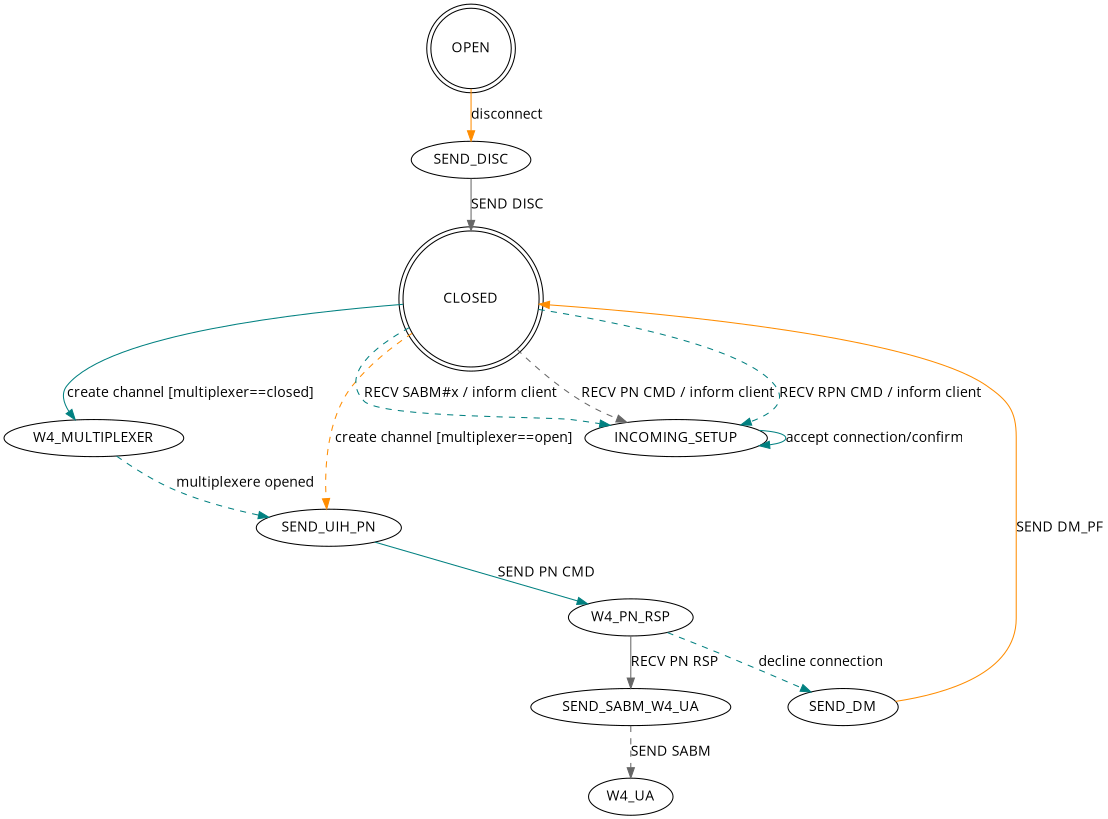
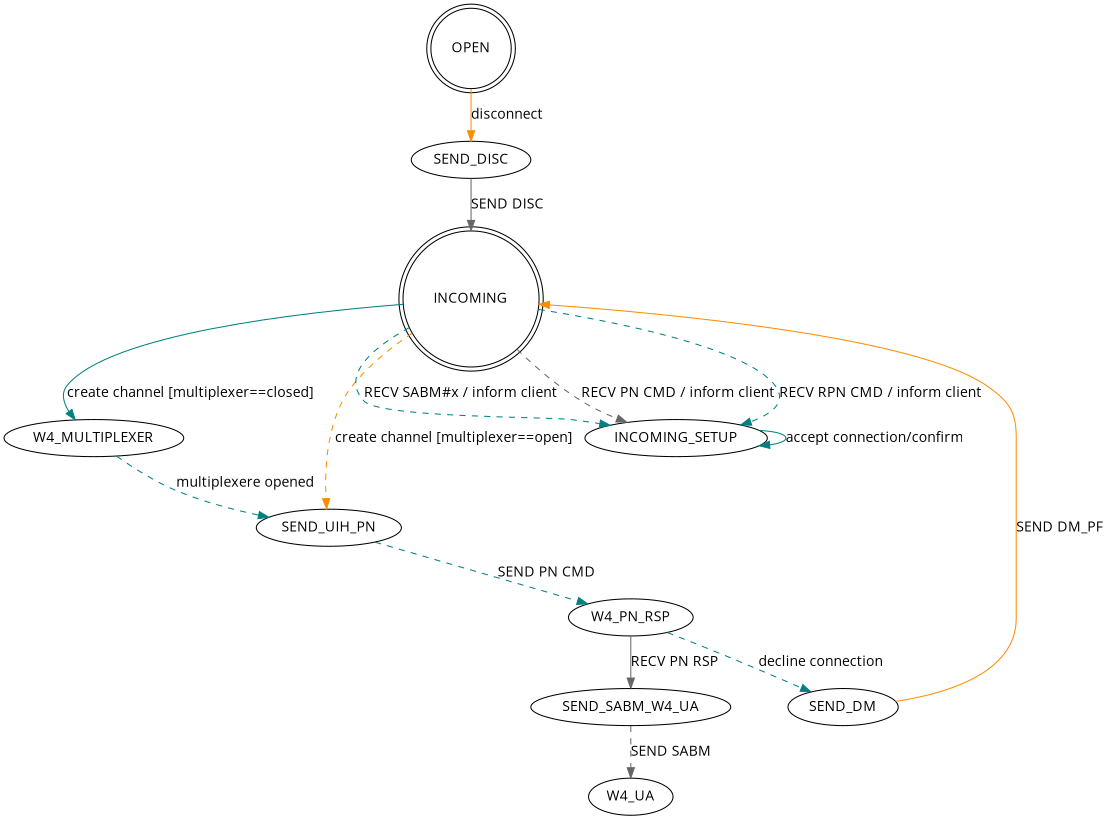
(471, 299) -> (471, 299)
(476, 572) -> (476, 572)
